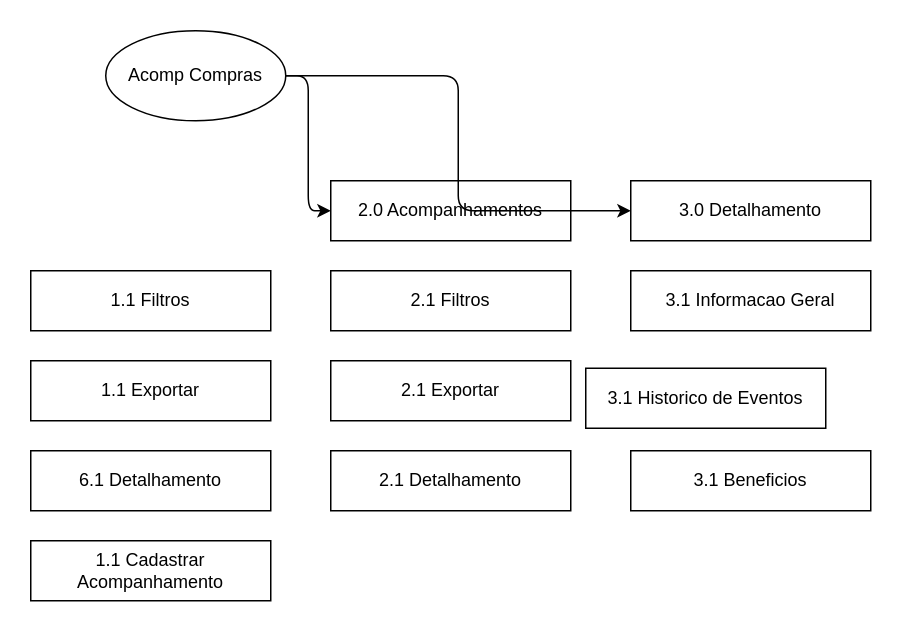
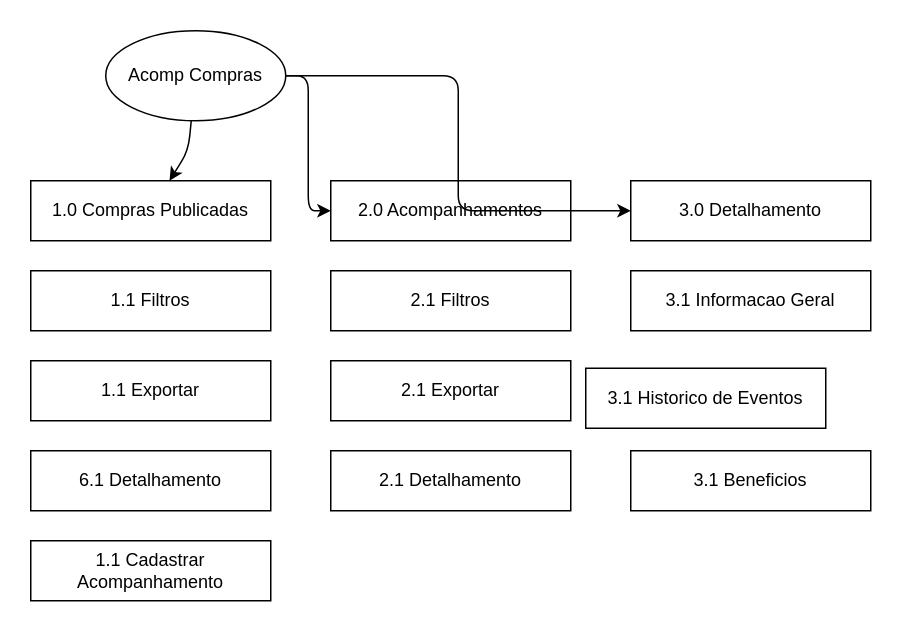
none -> (188, 147)
none -> (151, 211)
